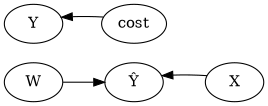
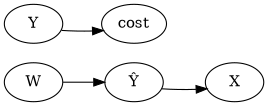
(88, 17) -> (77, 31)
(190, 75) -> (179, 89)
